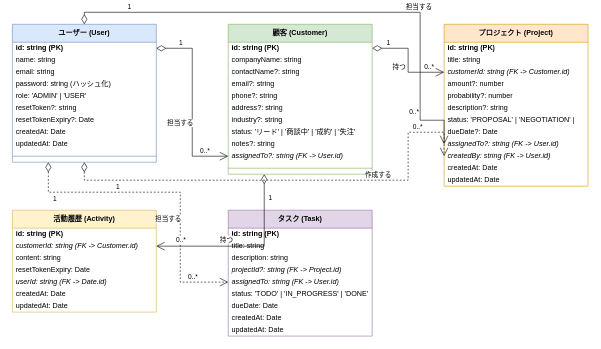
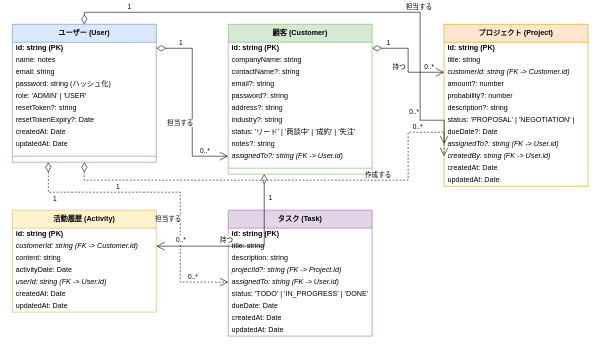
(37, 60) -> (36, 60)
(257, 96) -> (263, 96)
(57, 270) -> (48, 270)
(69, 282) -> (69, 282)
